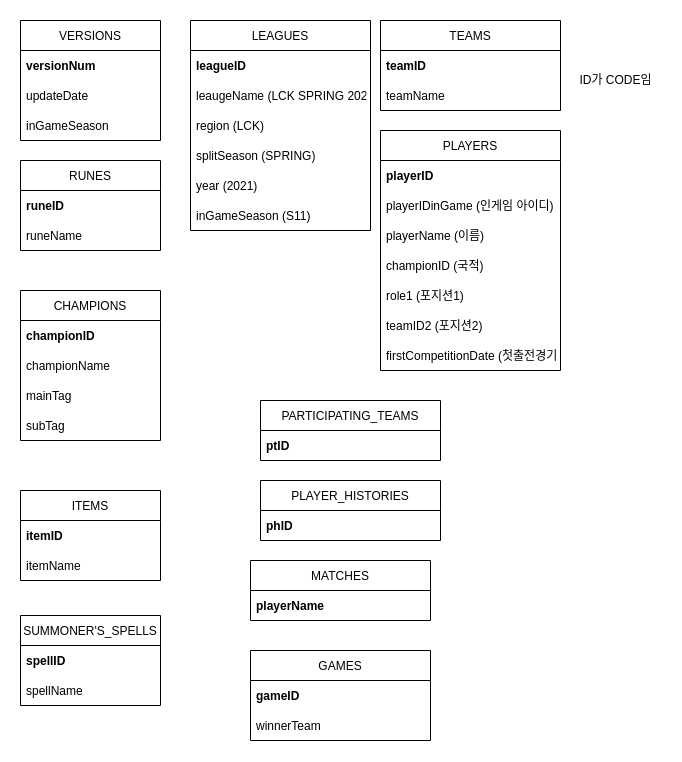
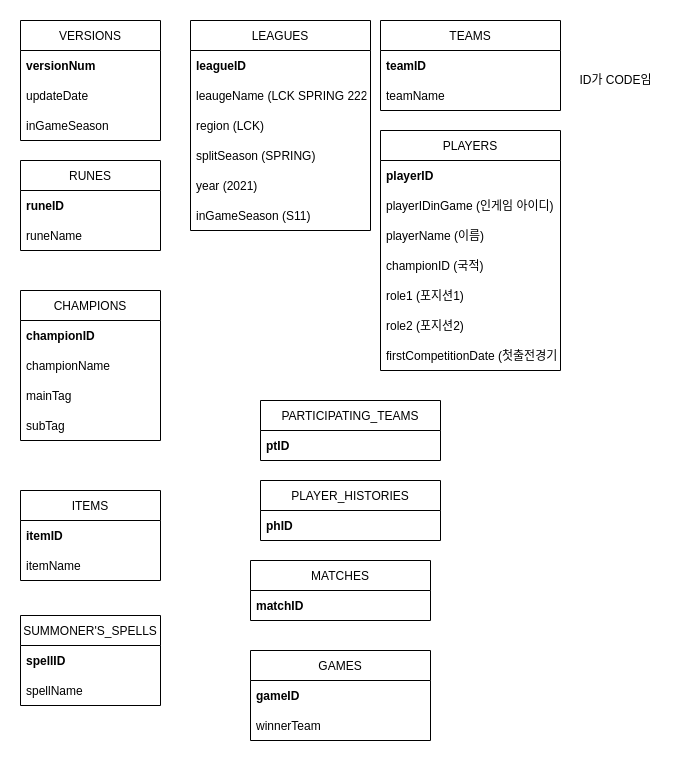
(284, 96) -> (284, 96)
(441, 326) -> (433, 326)
(288, 606) -> (280, 606)
